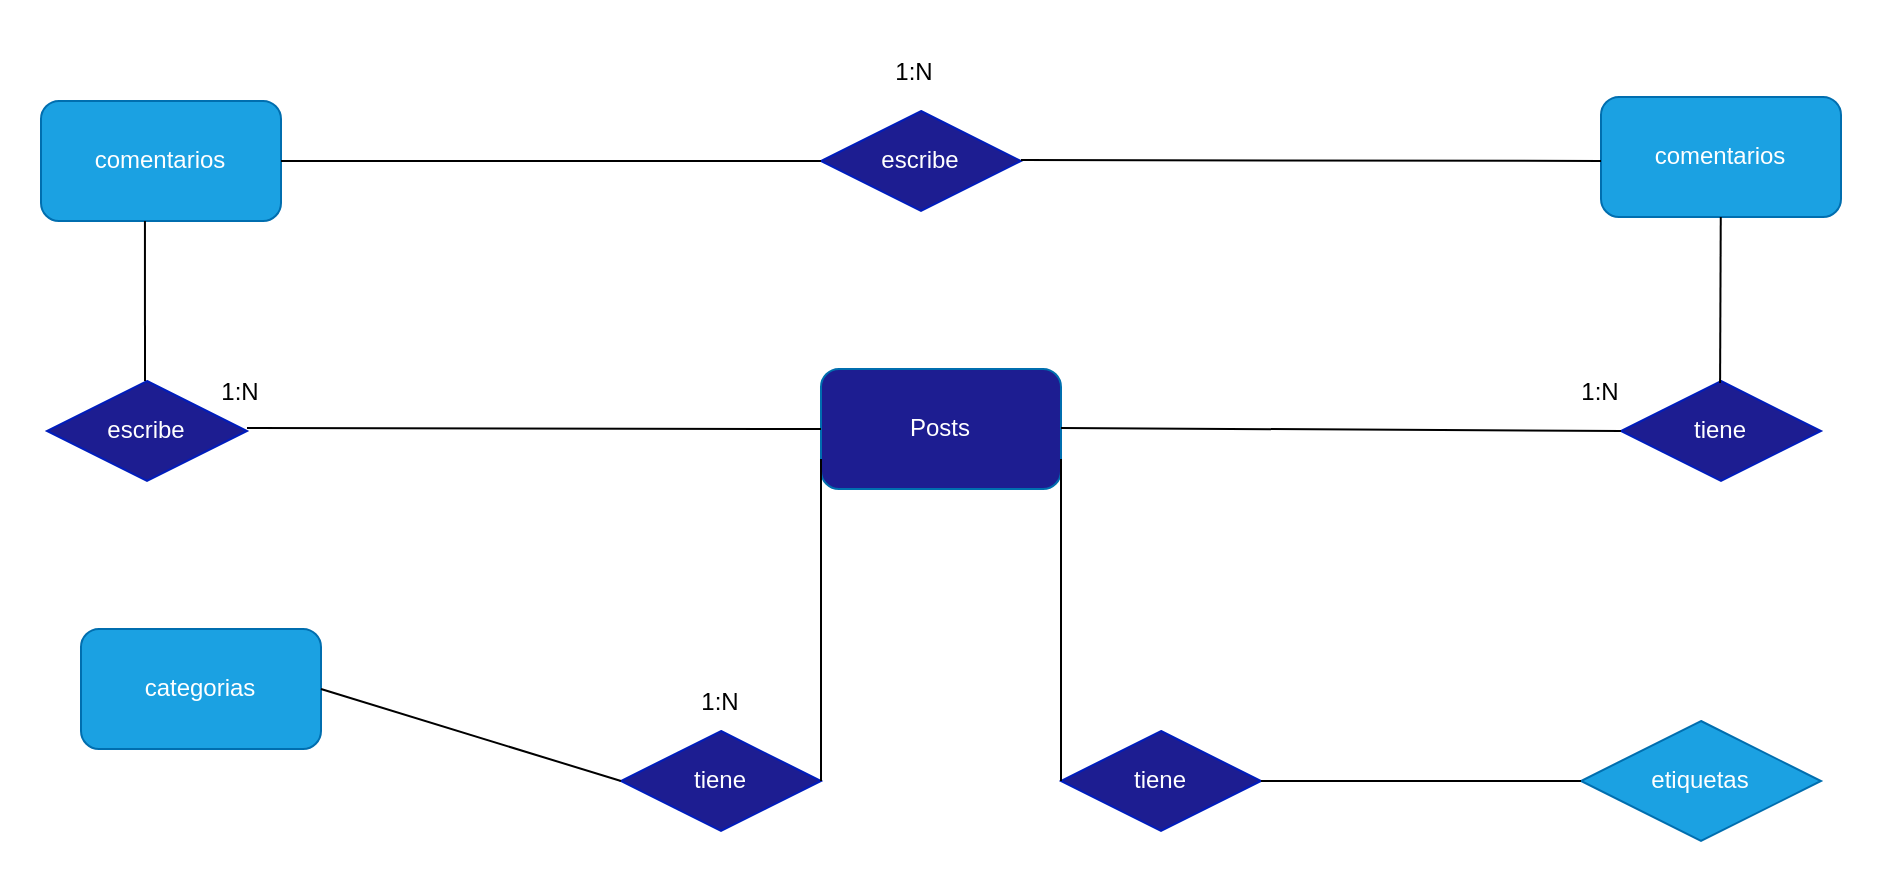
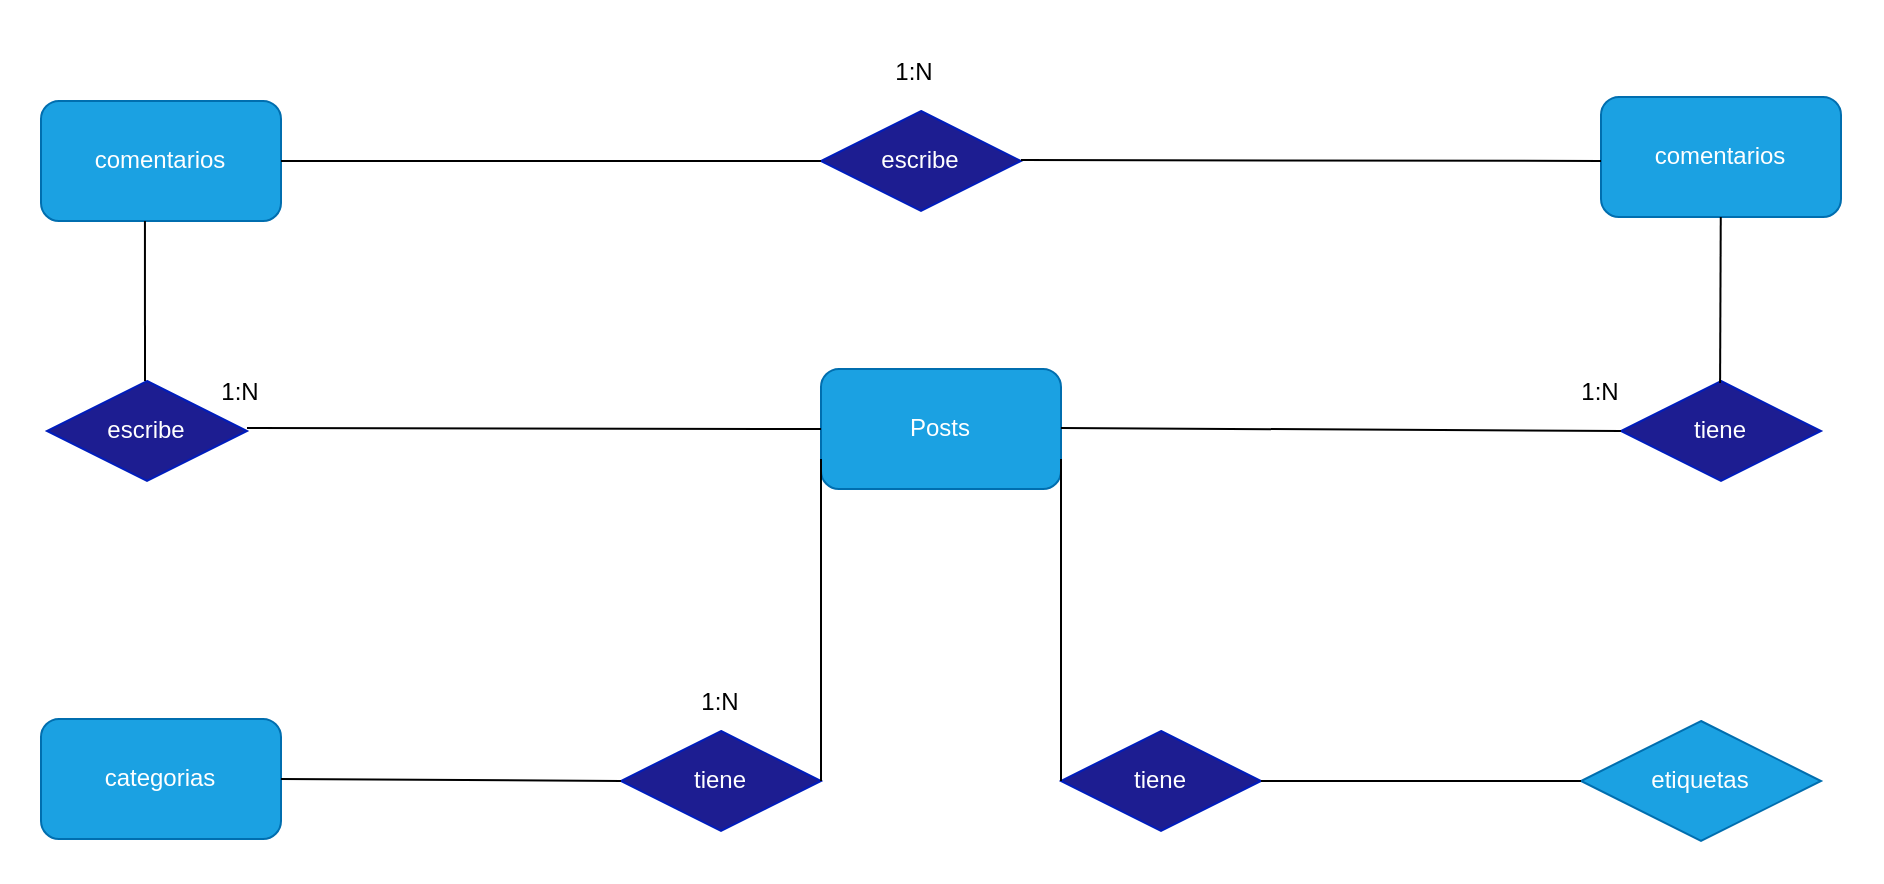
(941, 429) -> (941, 429)
(201, 689) -> (161, 779)
